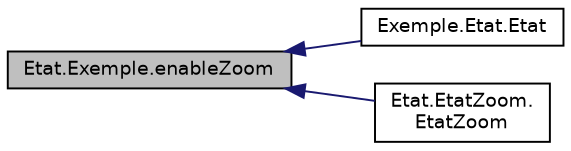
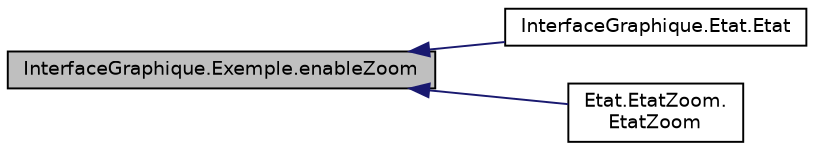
(462, 27) -> (656, 27)
(150, 70) -> (222, 70)
